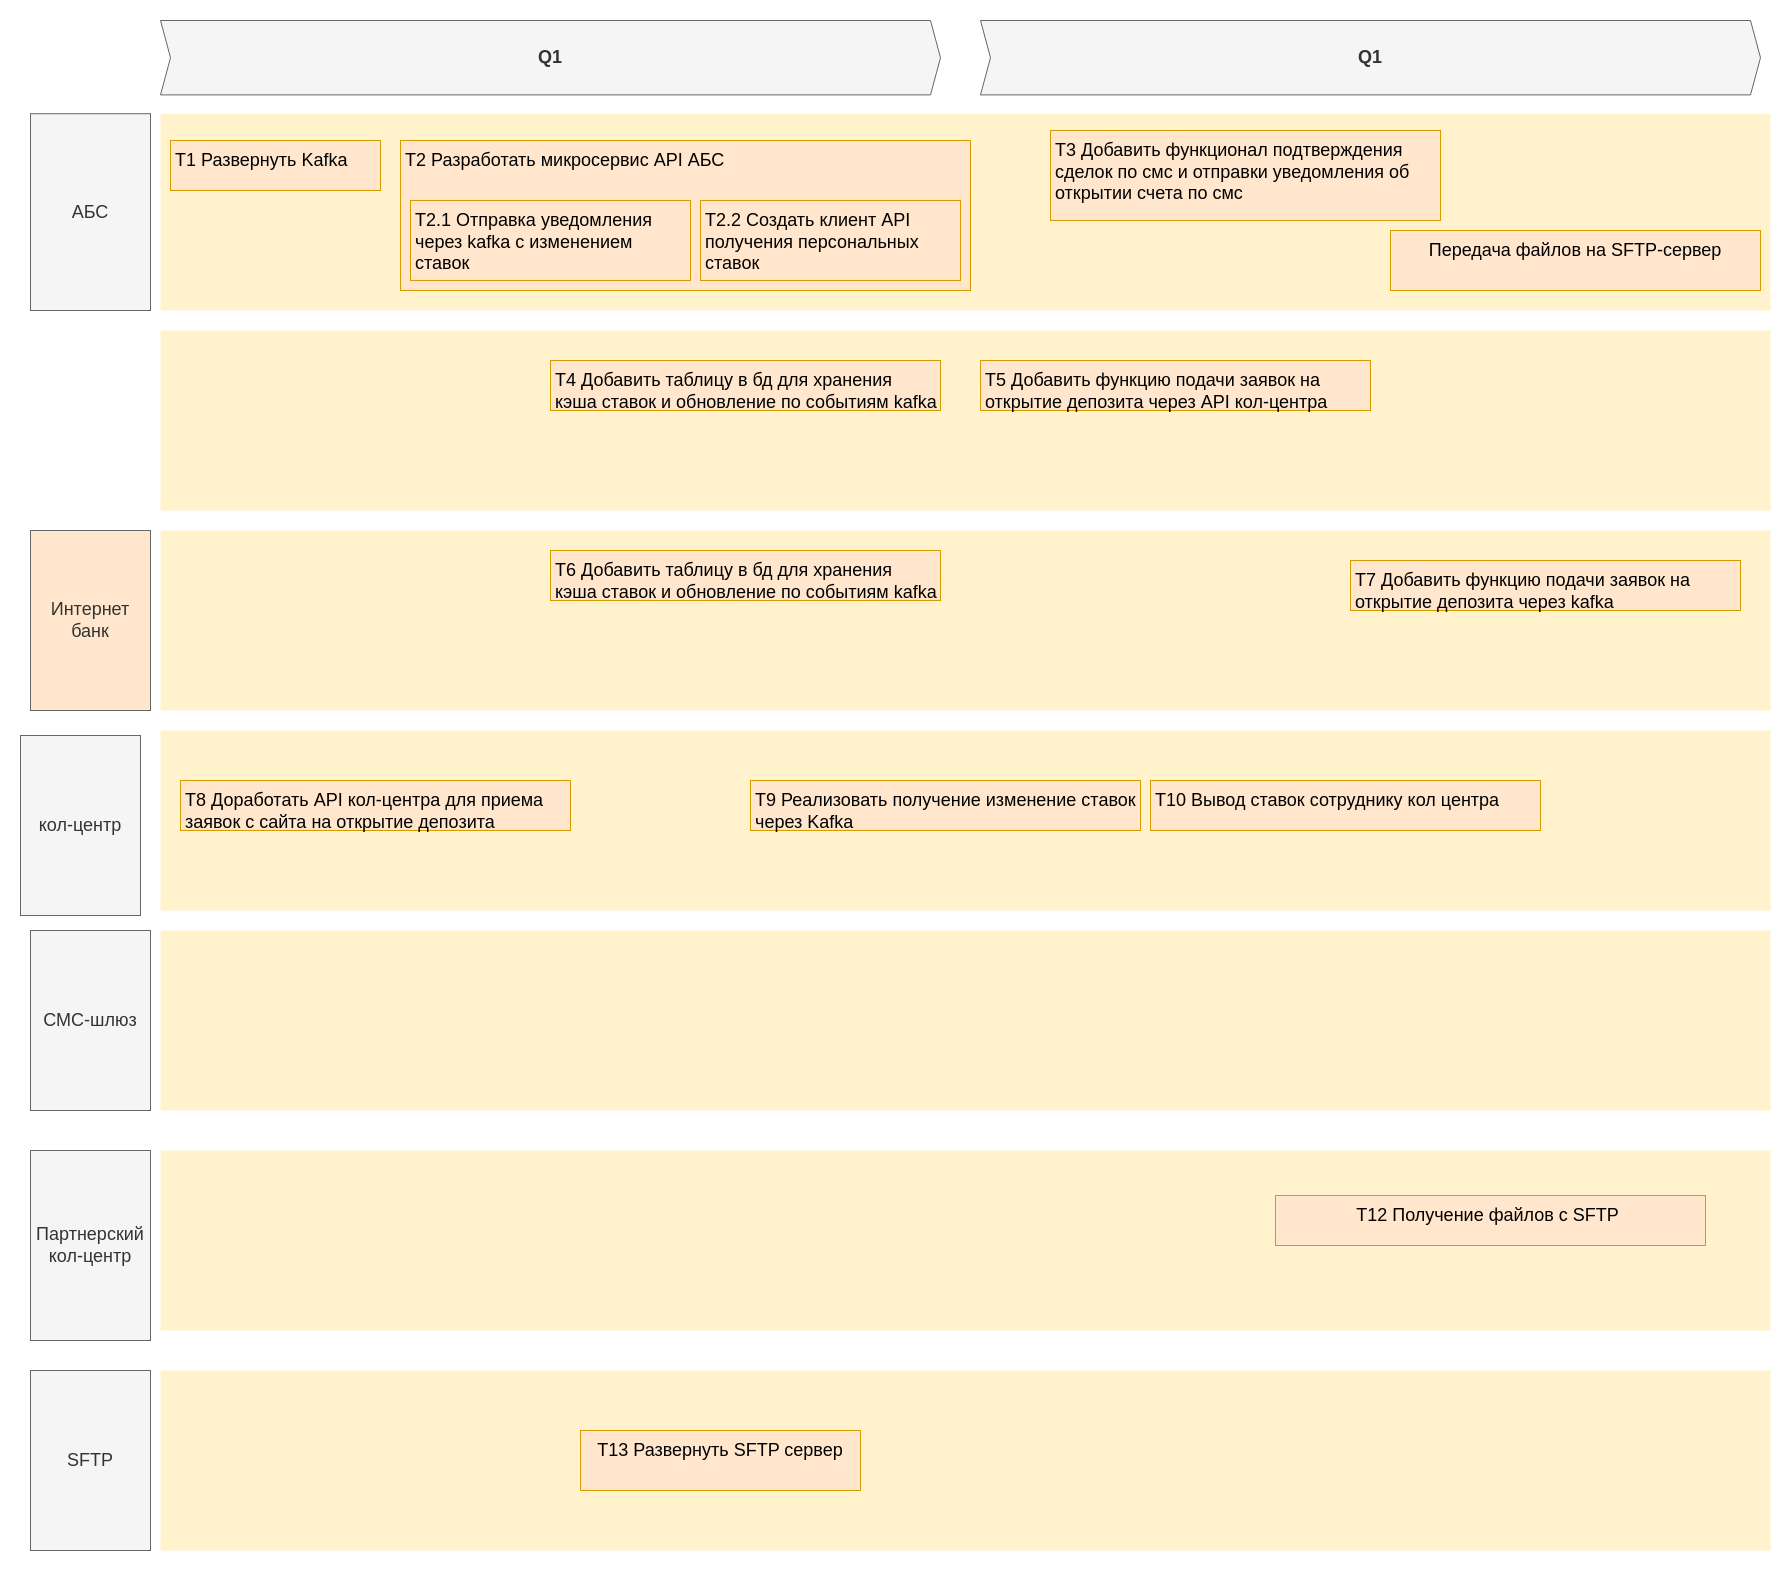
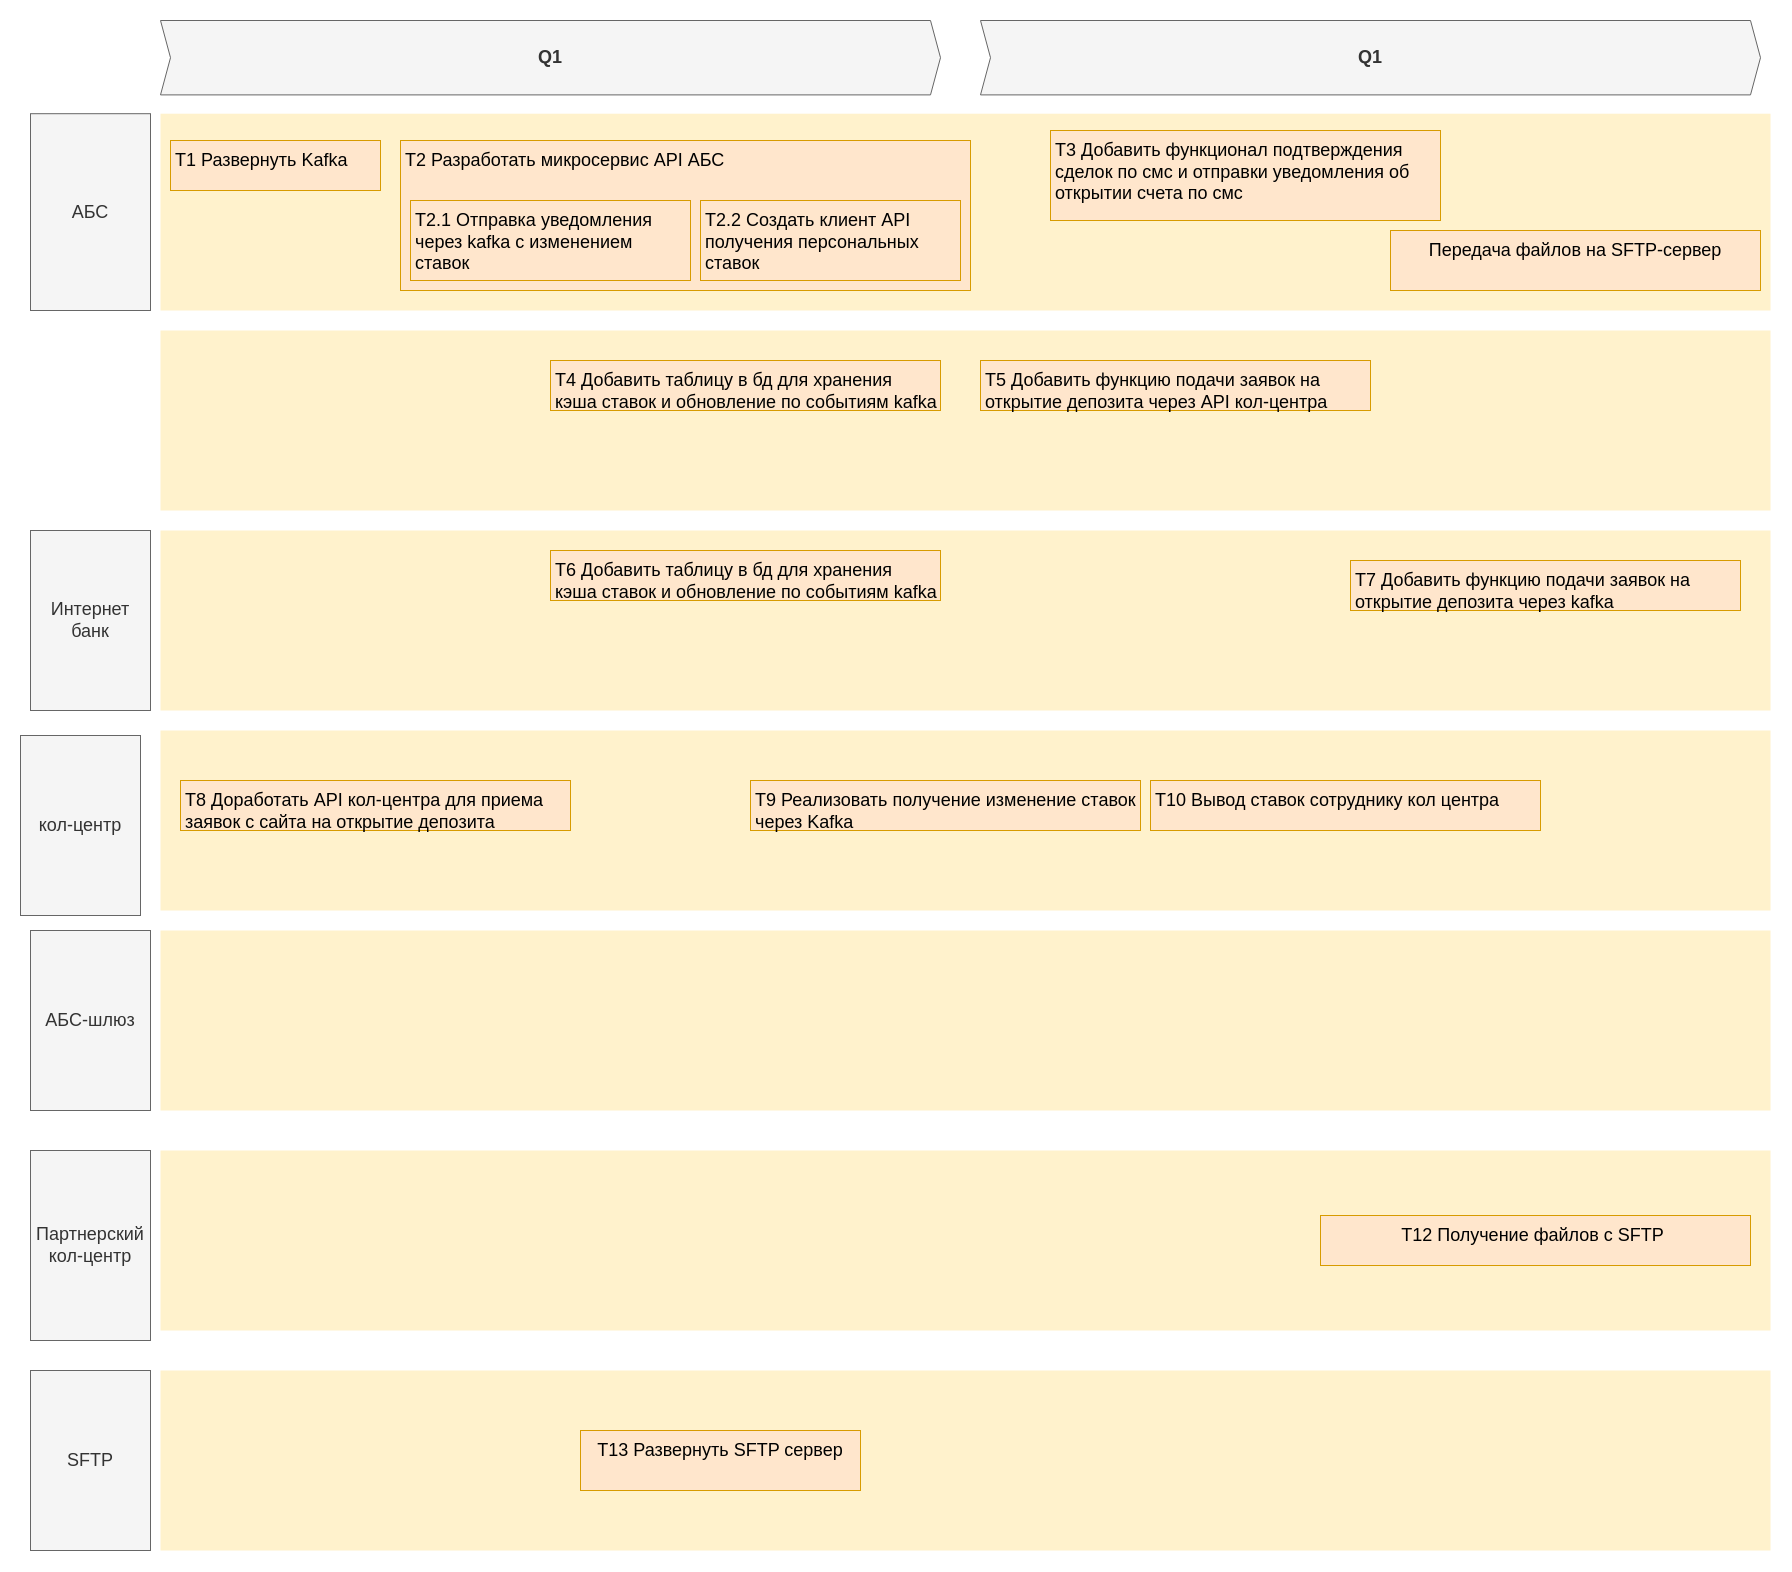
(91, 621) -> (91, 621)
(91, 1021) -> (91, 1021)
(1491, 1221) -> (1536, 1241)
